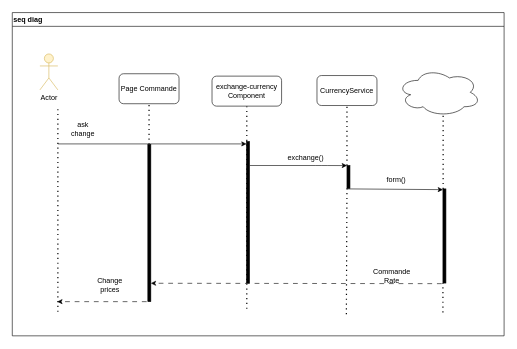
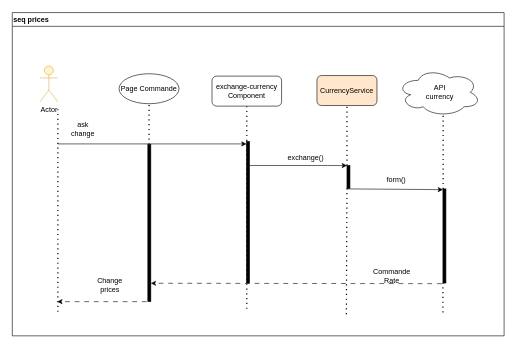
(28, 20) -> (32, 20)
(49, 72) -> (49, 84)
(149, 89) -> (149, 89)
(347, 90) -> (347, 90)
none -> (440, 92)
